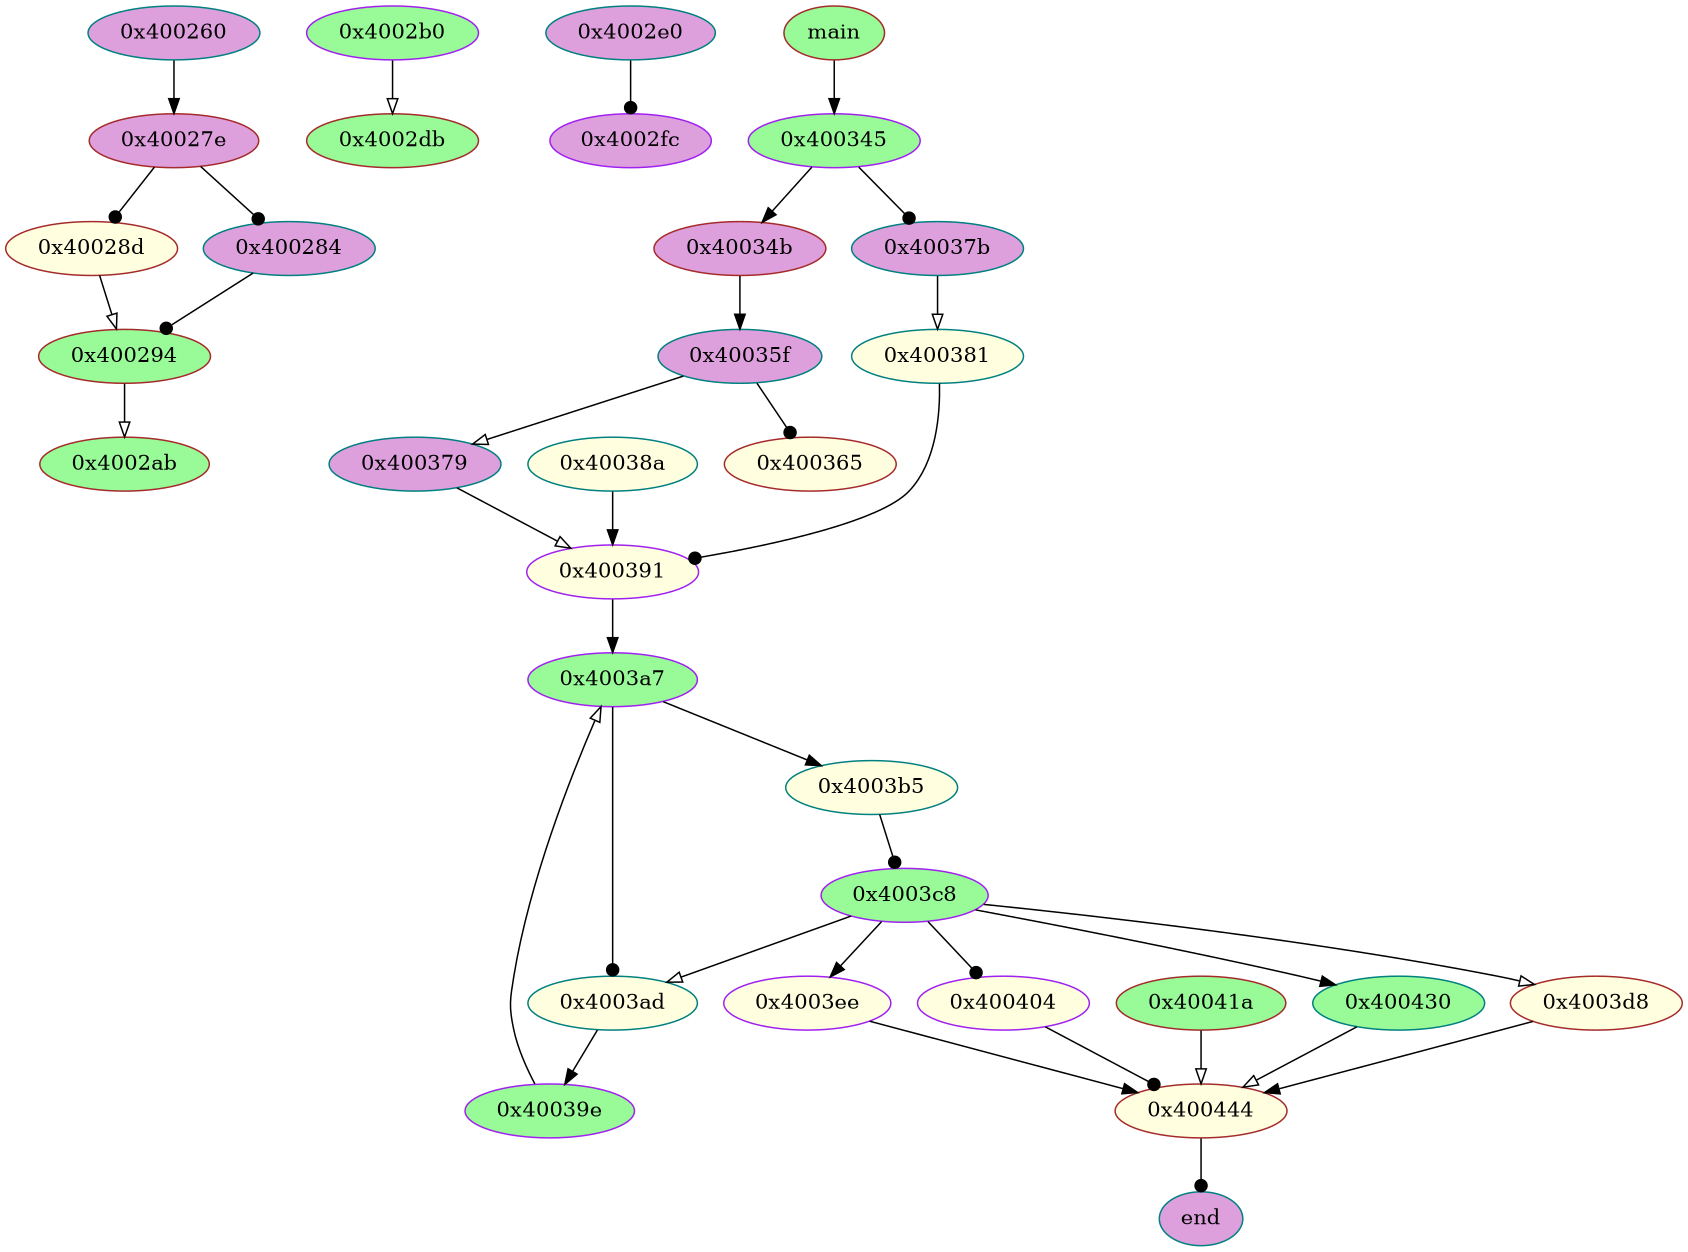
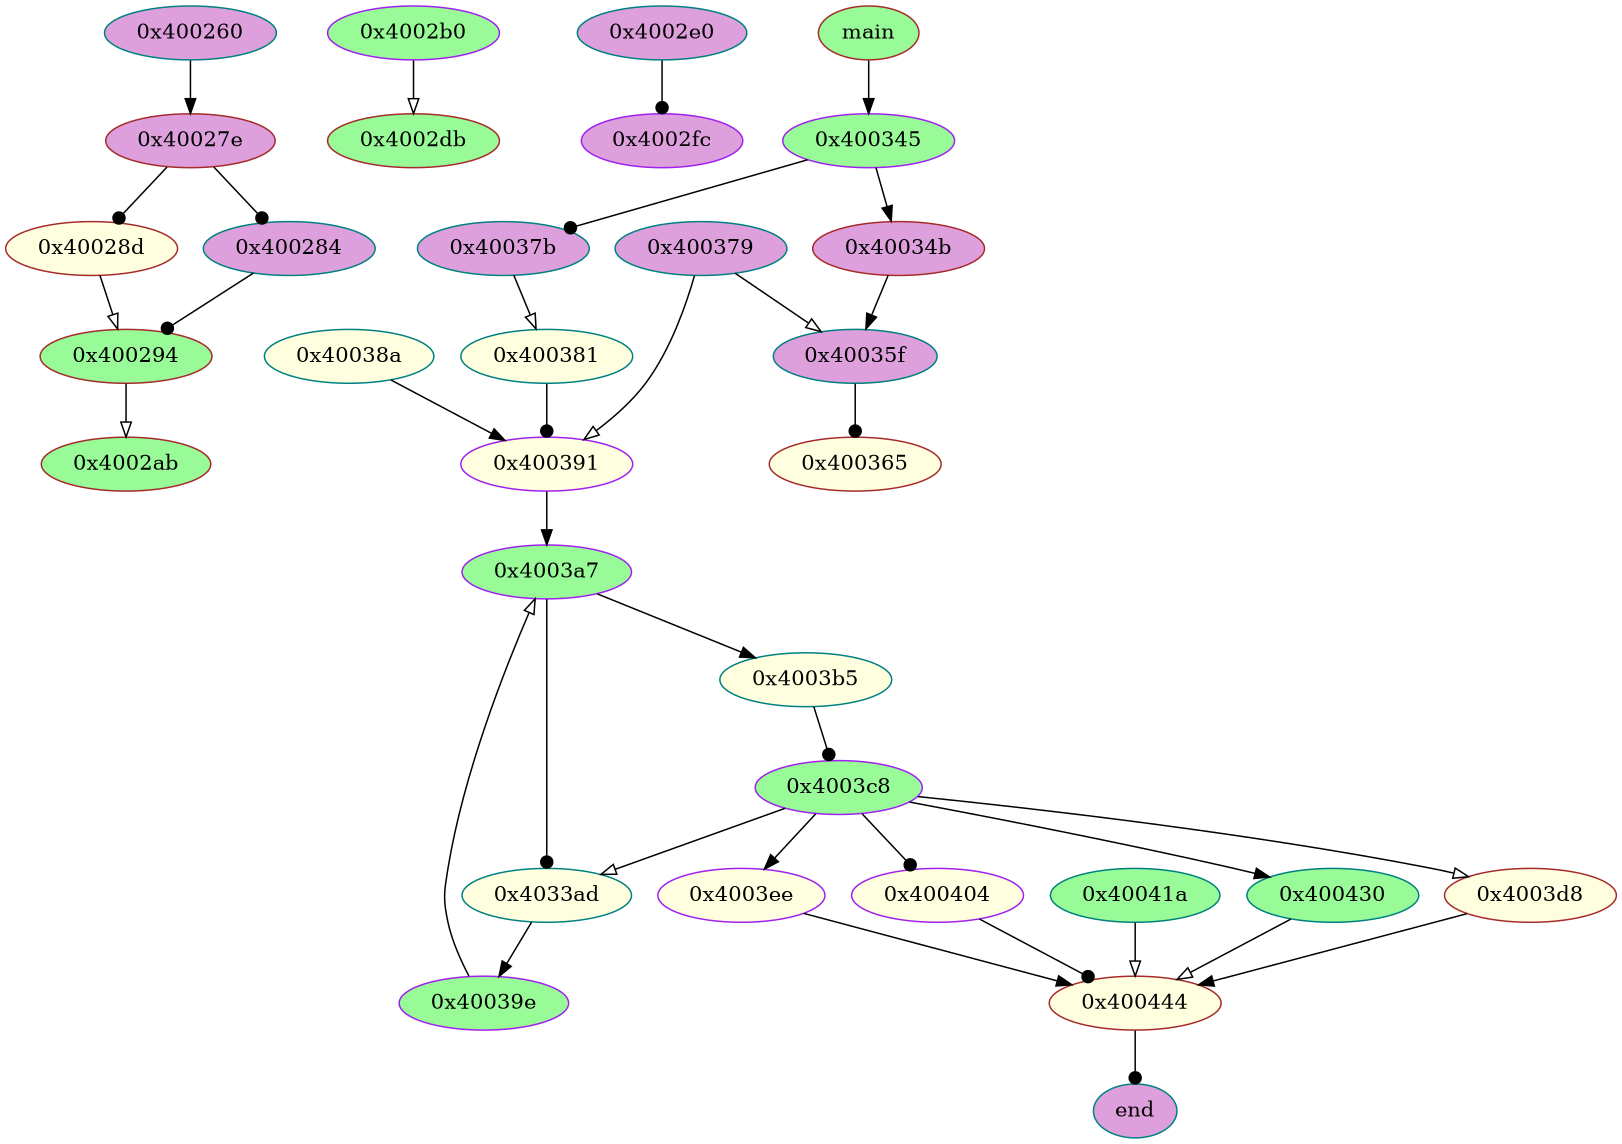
(585, 408) -> (772, 298)
(613, 1003) -> (547, 895)
(1201, 1003) -> (1135, 895)
